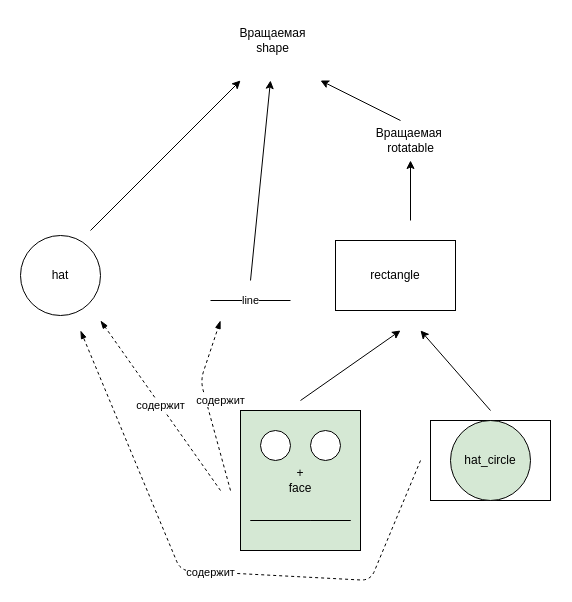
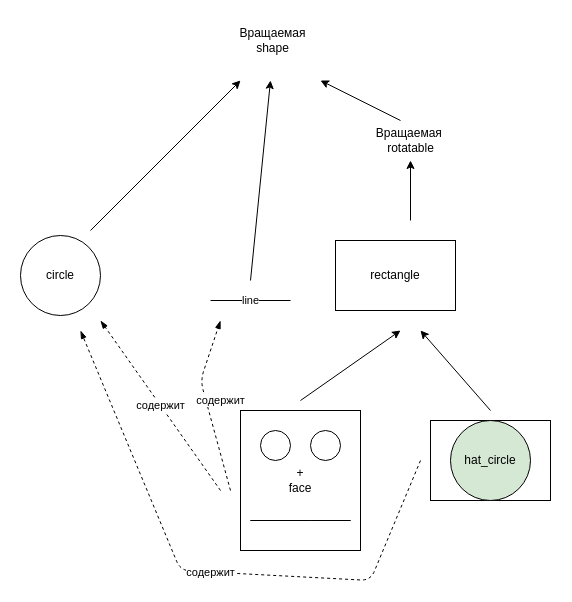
(61, 276) -> (61, 276)
(301, 481) -> (301, 481)
